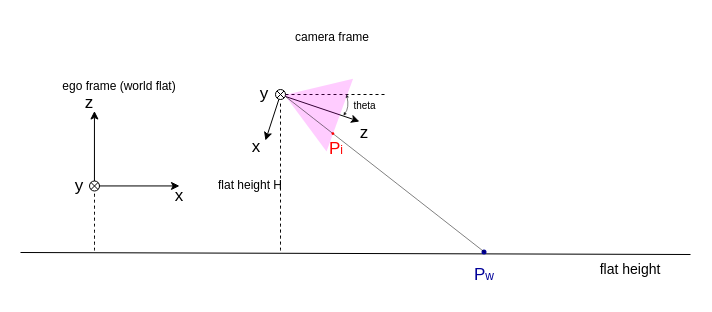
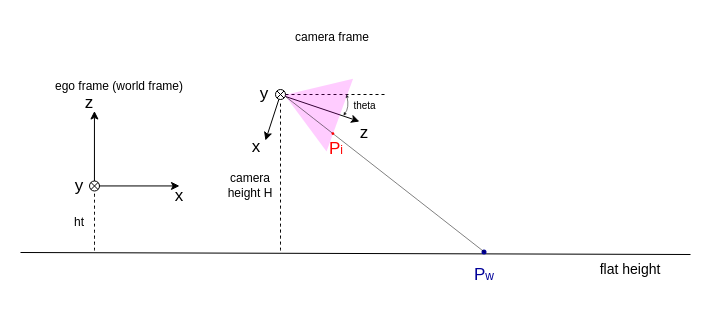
(120, 86) -> (120, 86)
(251, 186) -> (251, 186)
none -> (80, 222)
